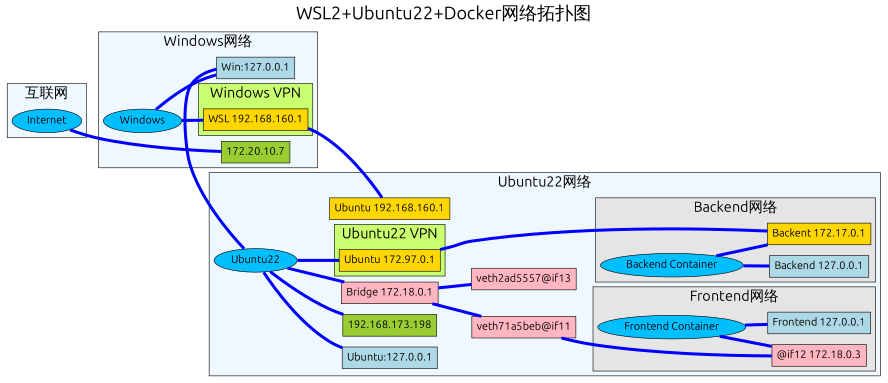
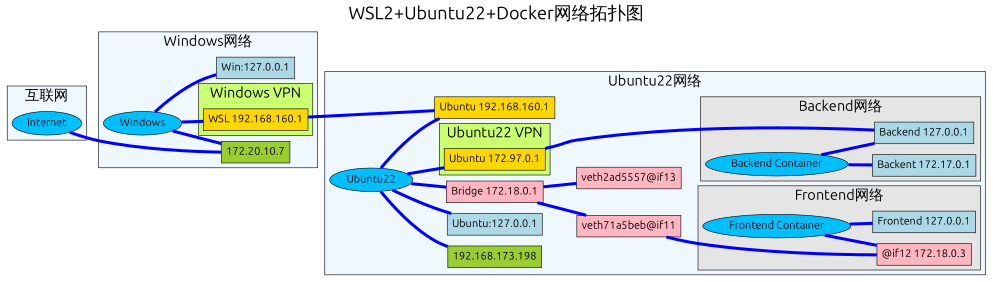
none -> (195, 137)
(189, 159) -> (408, 140)
(603, 230) -> (709, 129)
(819, 234) -> (924, 165)
